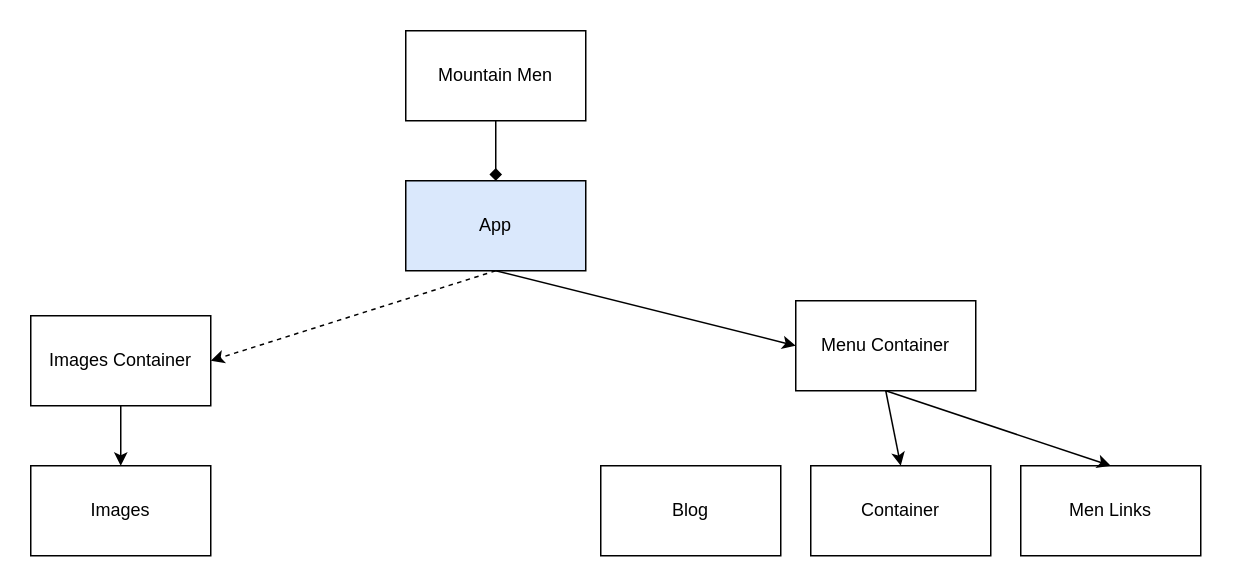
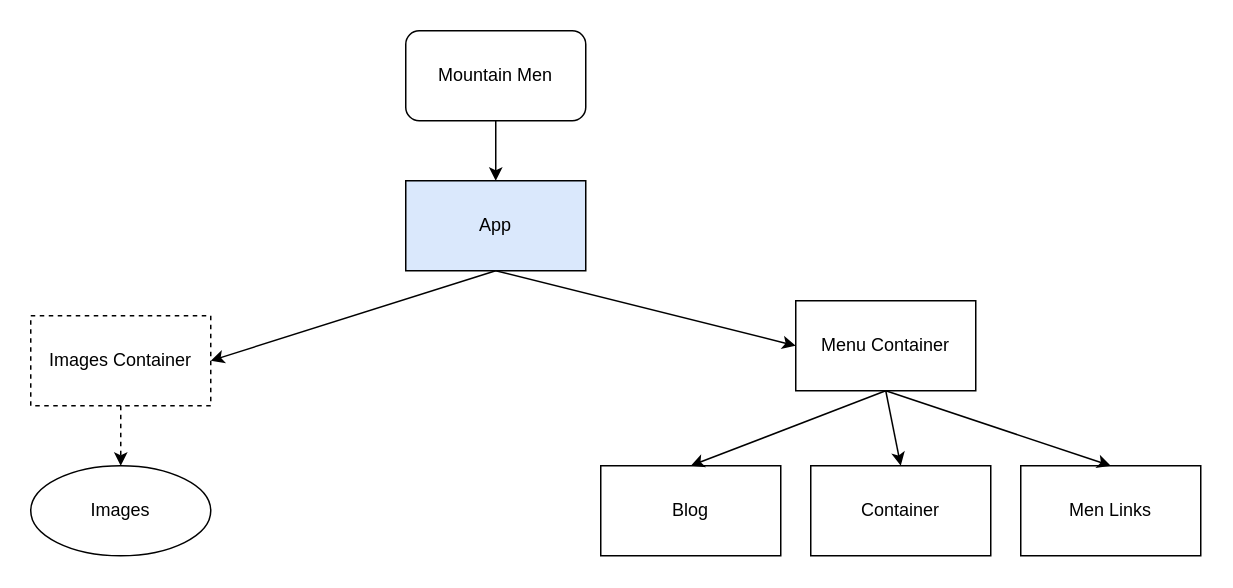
(496, 76) -> (496, 76)
(496, 168) -> (496, 169)
(356, 315) -> (356, 315)
(121, 361) -> (121, 361)
none -> (791, 427)
(121, 429) -> (121, 429)
(121, 511) -> (121, 511)
